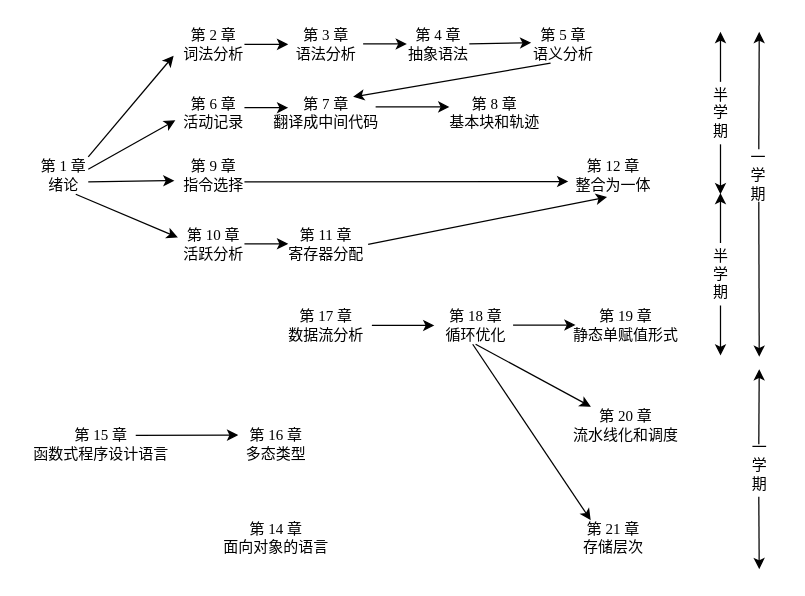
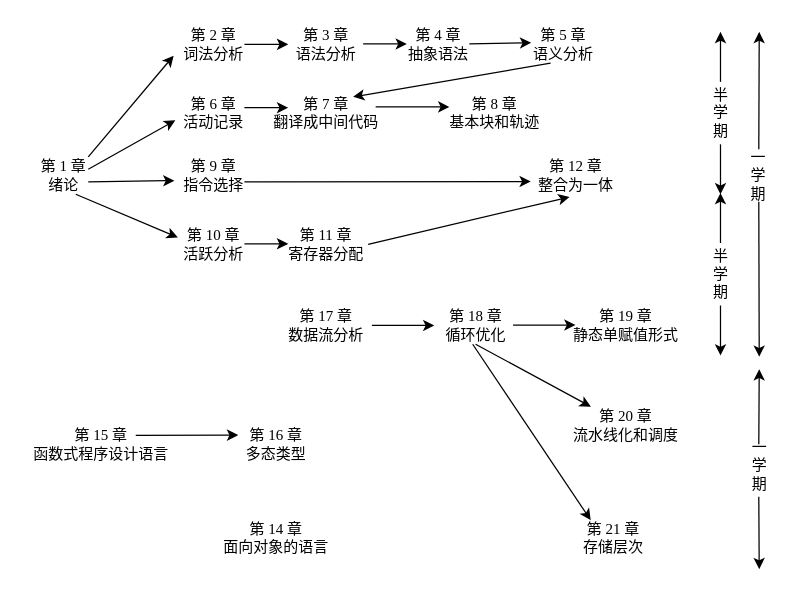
(613, 176) -> (576, 176)
